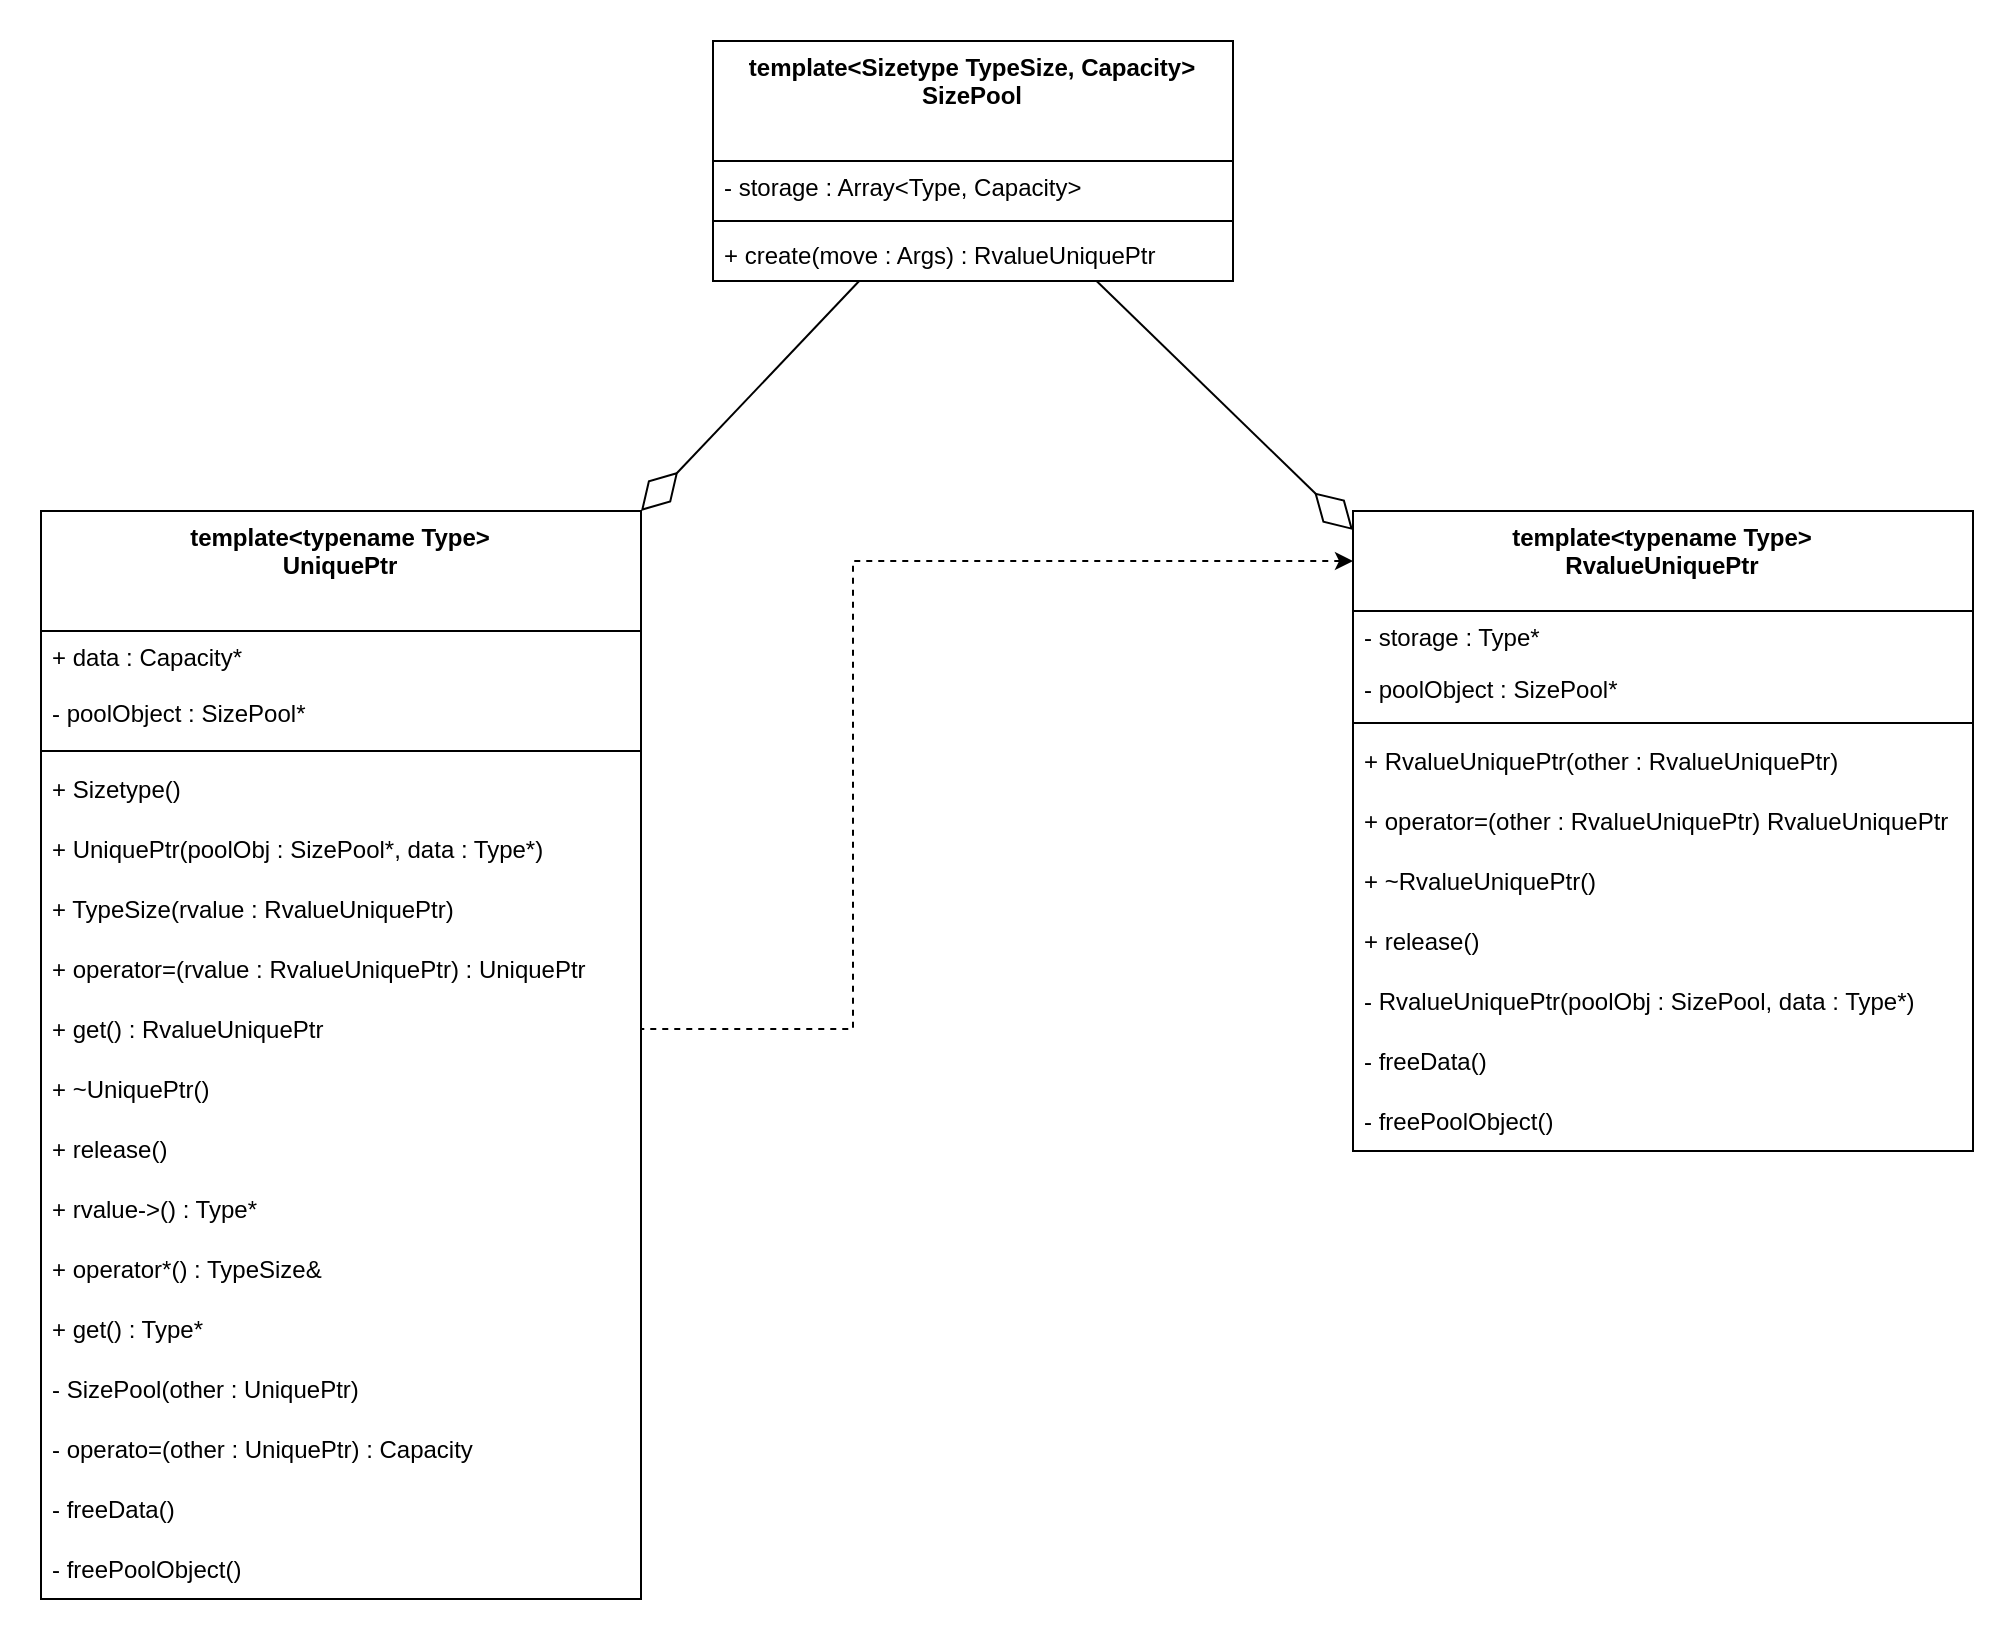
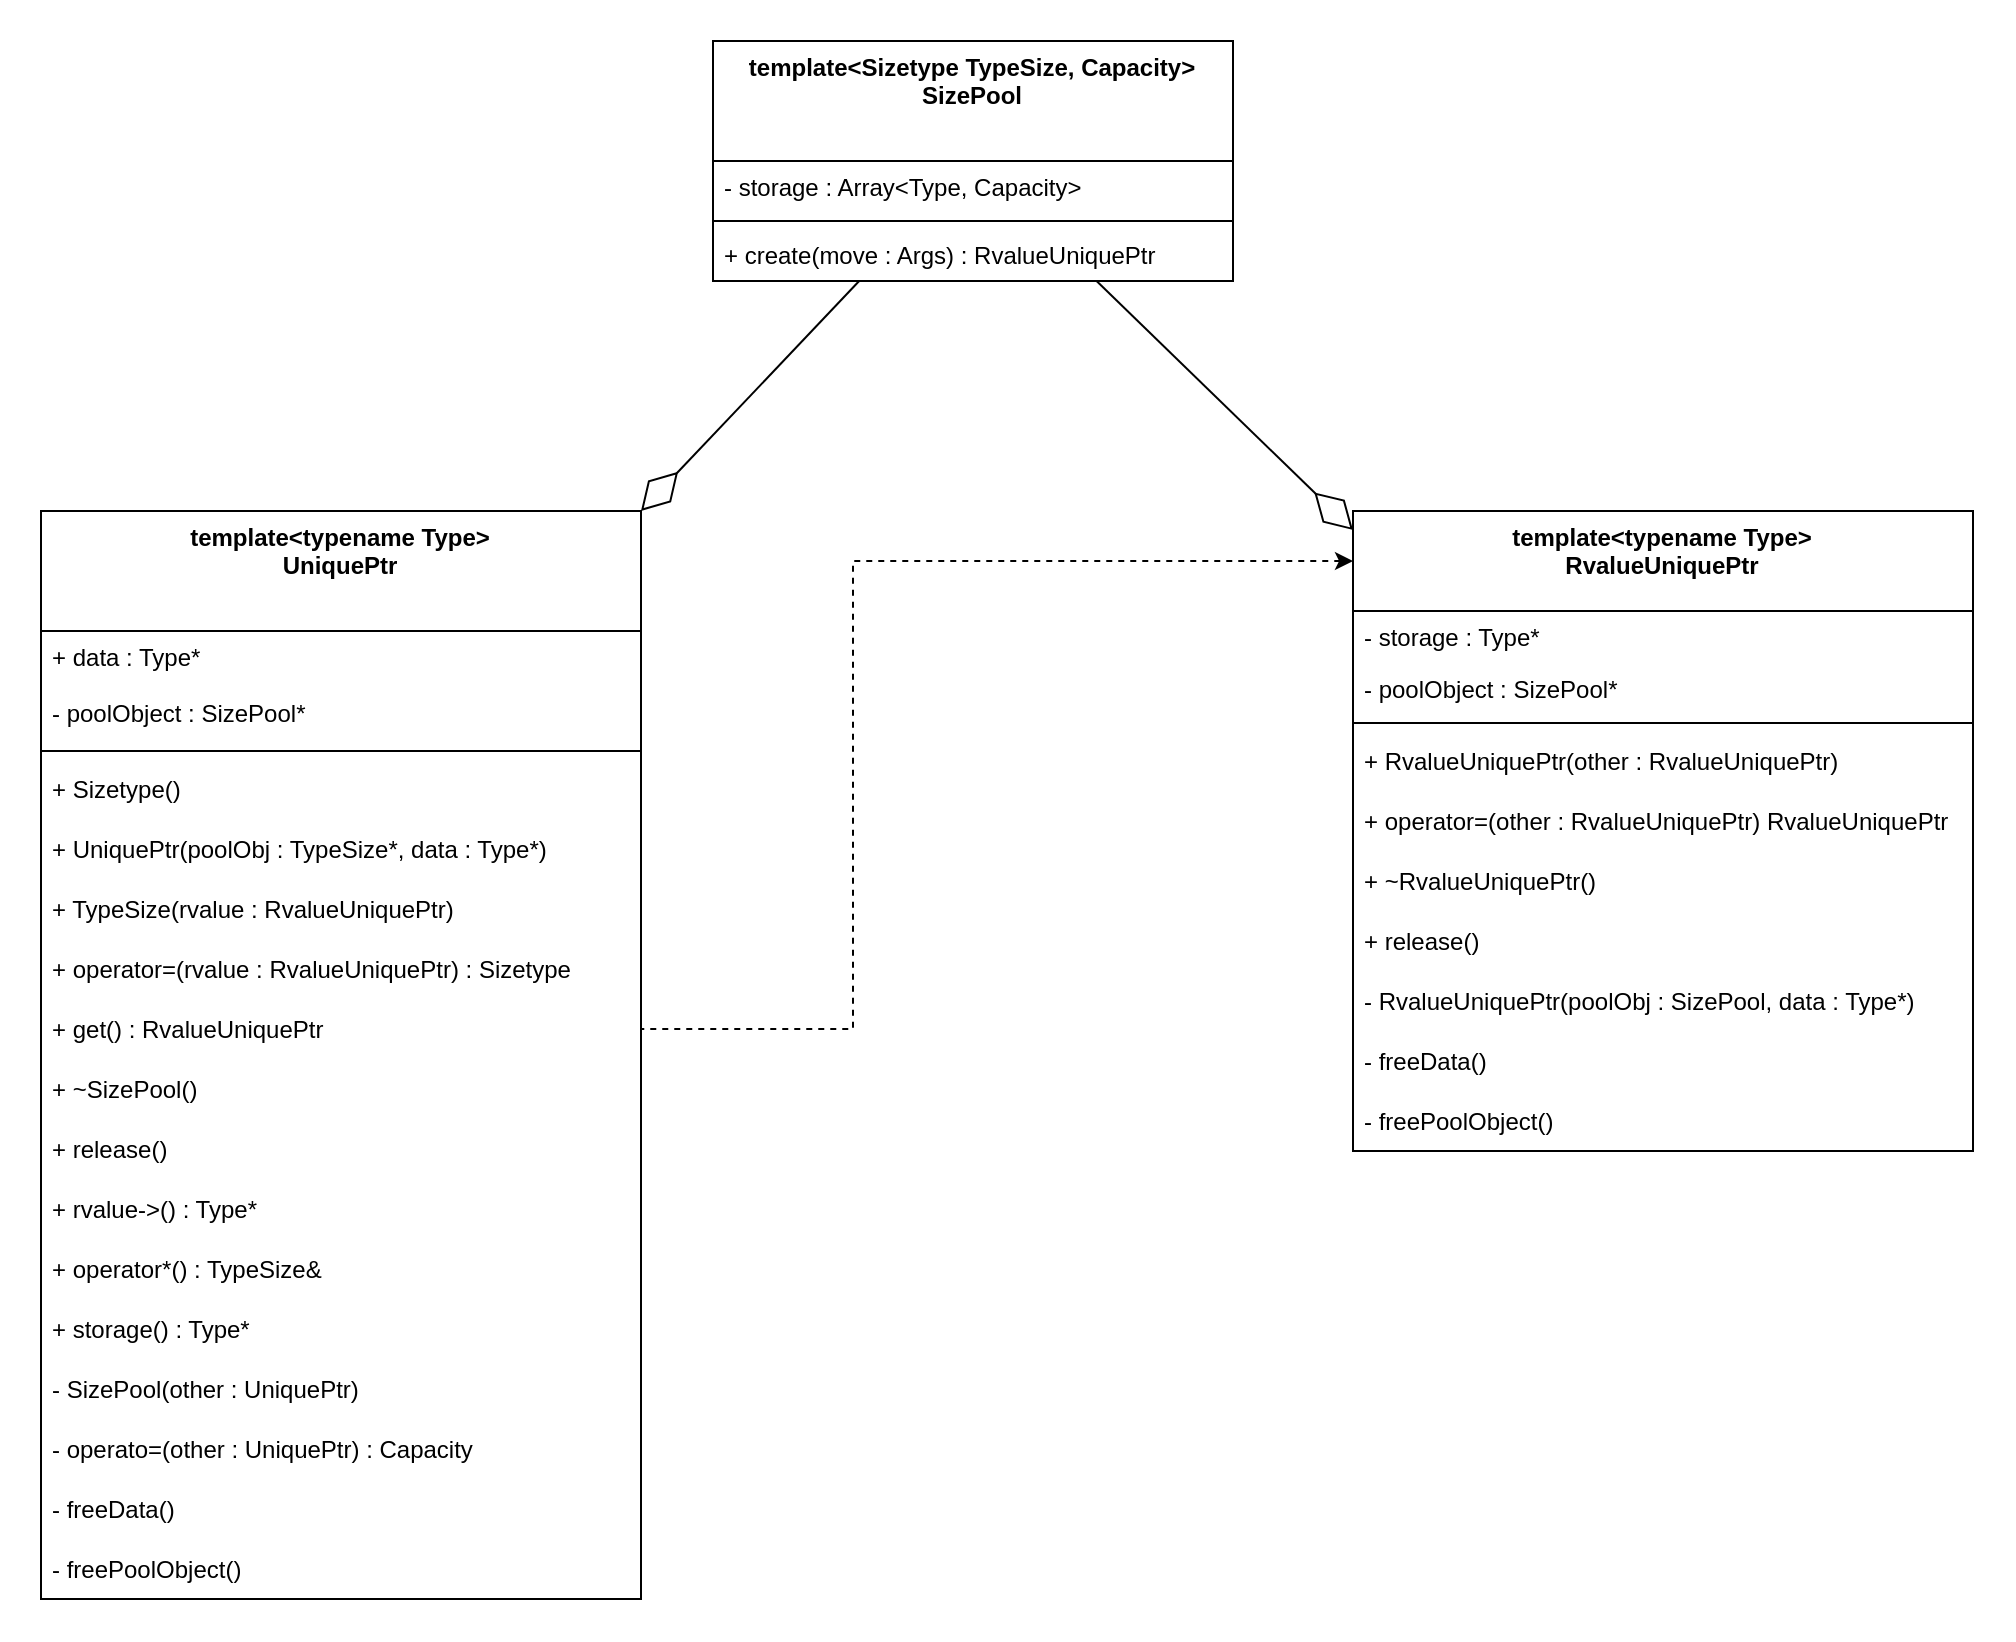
(157, 658) -> (134, 658)
(321, 850) -> (324, 850)
(347, 970) -> (340, 970)
(140, 1090) -> (130, 1090)
(140, 1330) -> (167, 1330)
